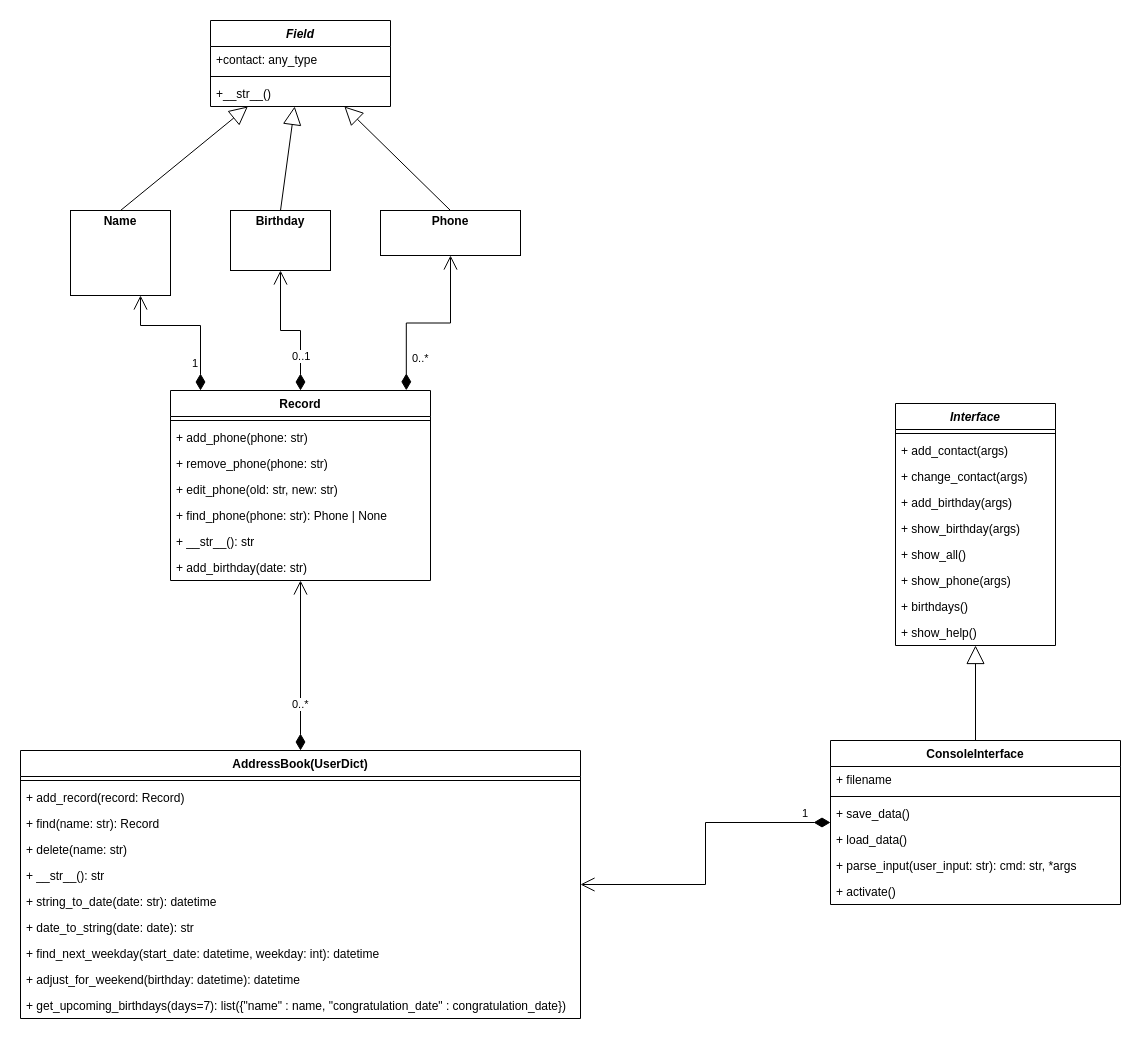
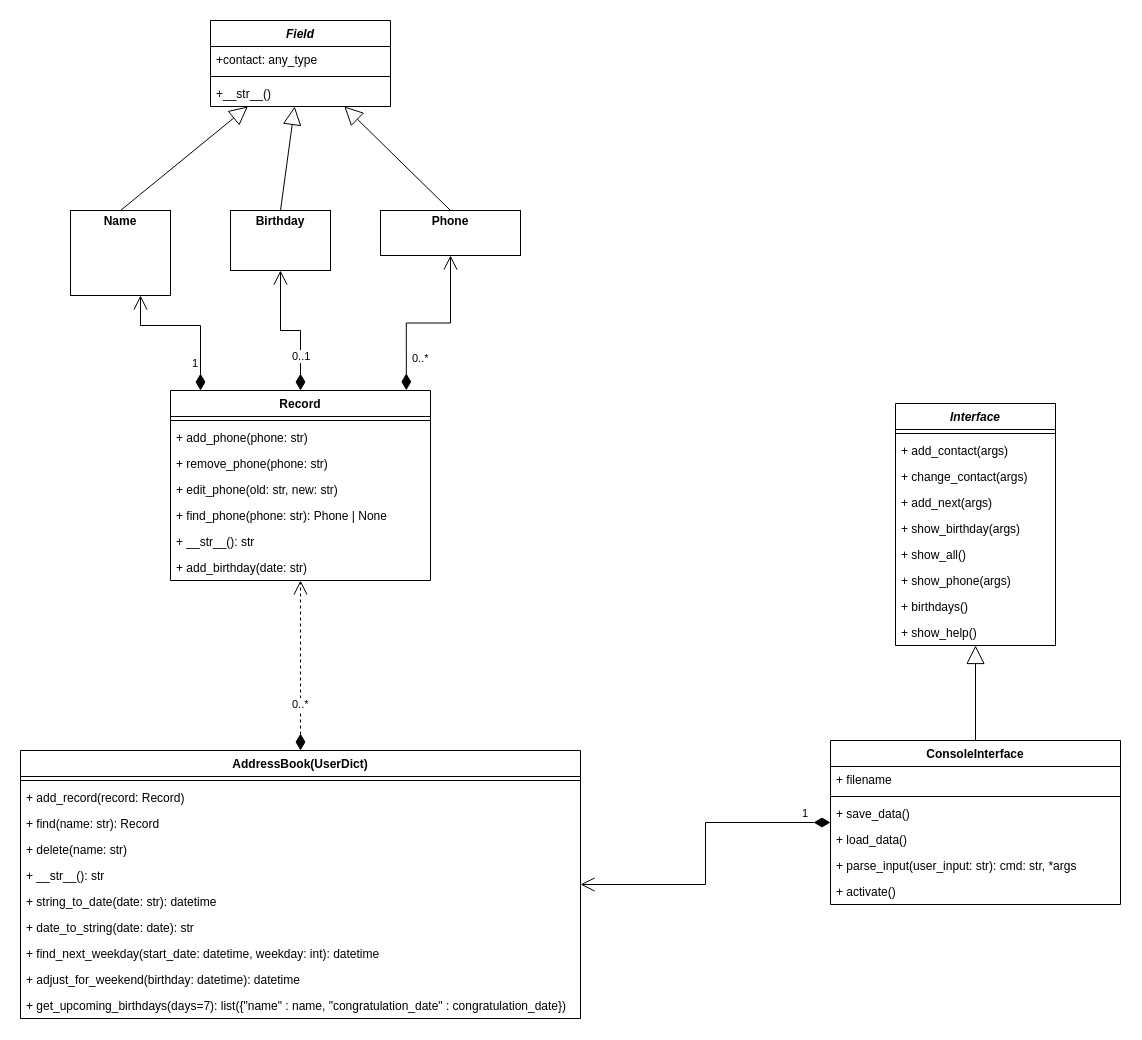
(966, 504) -> (954, 504)
(301, 640) -> (301, 640)
